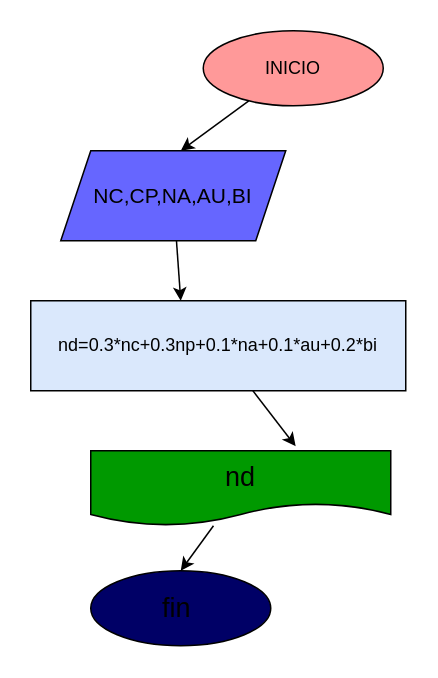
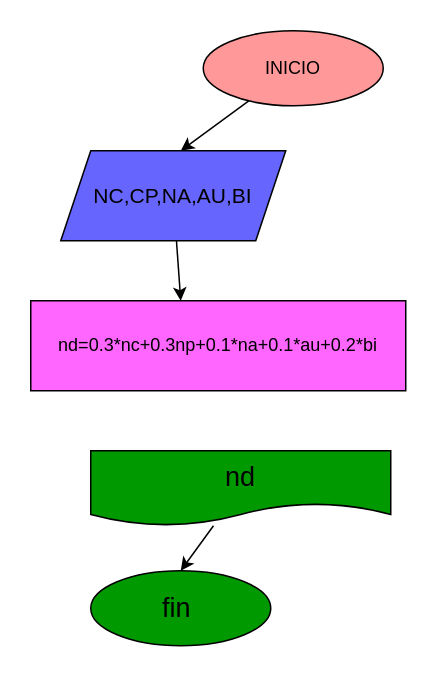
(218, 346) -> (218, 346)
(271, 415) -> none
(181, 608) -> (181, 608)
